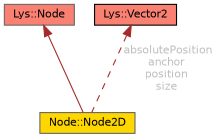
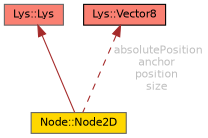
(39, 15) -> (34, 15)
(136, 15) -> (125, 15)
